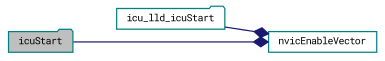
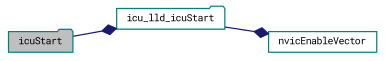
(163, 42) -> (87, 34)
